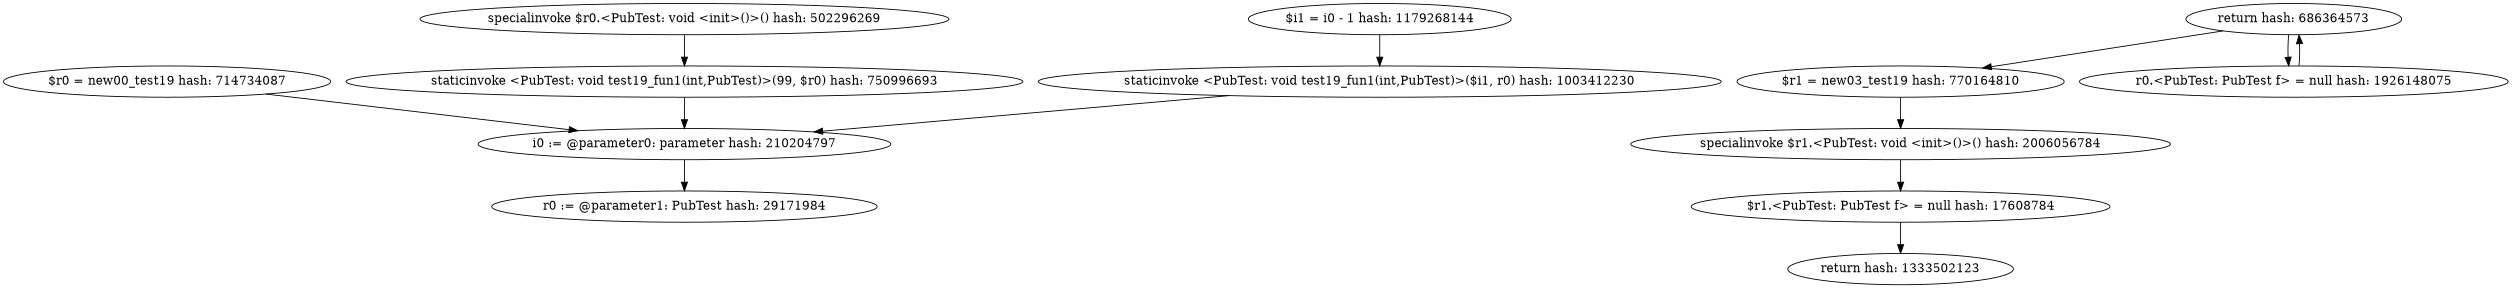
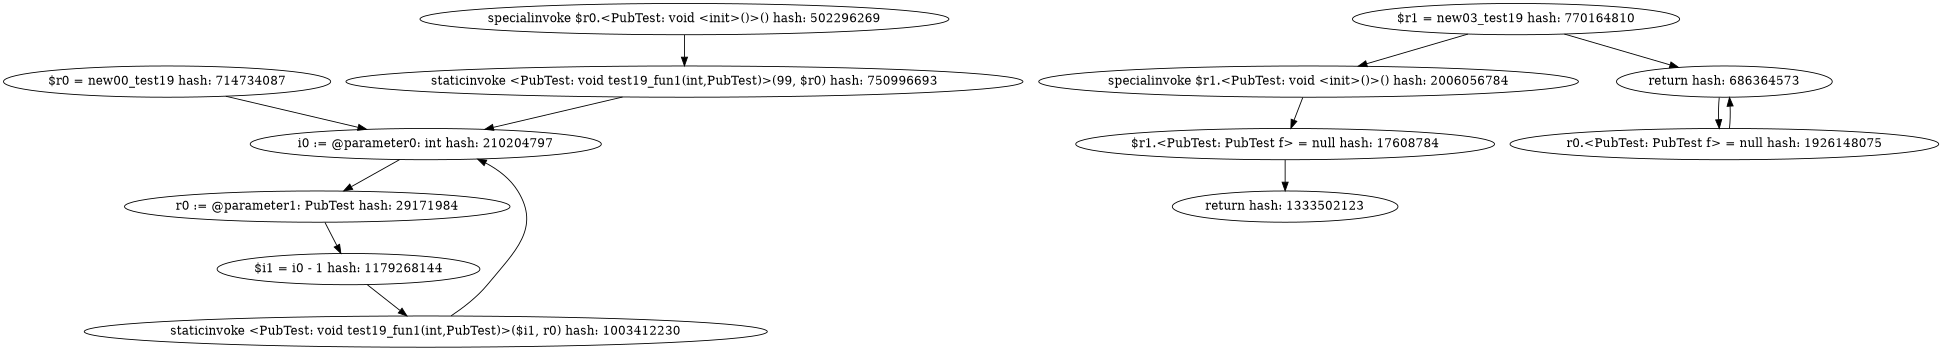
(2107, 49) -> (1617, 49)
(684, 144) -> (426, 144)
none -> (331, 234)
